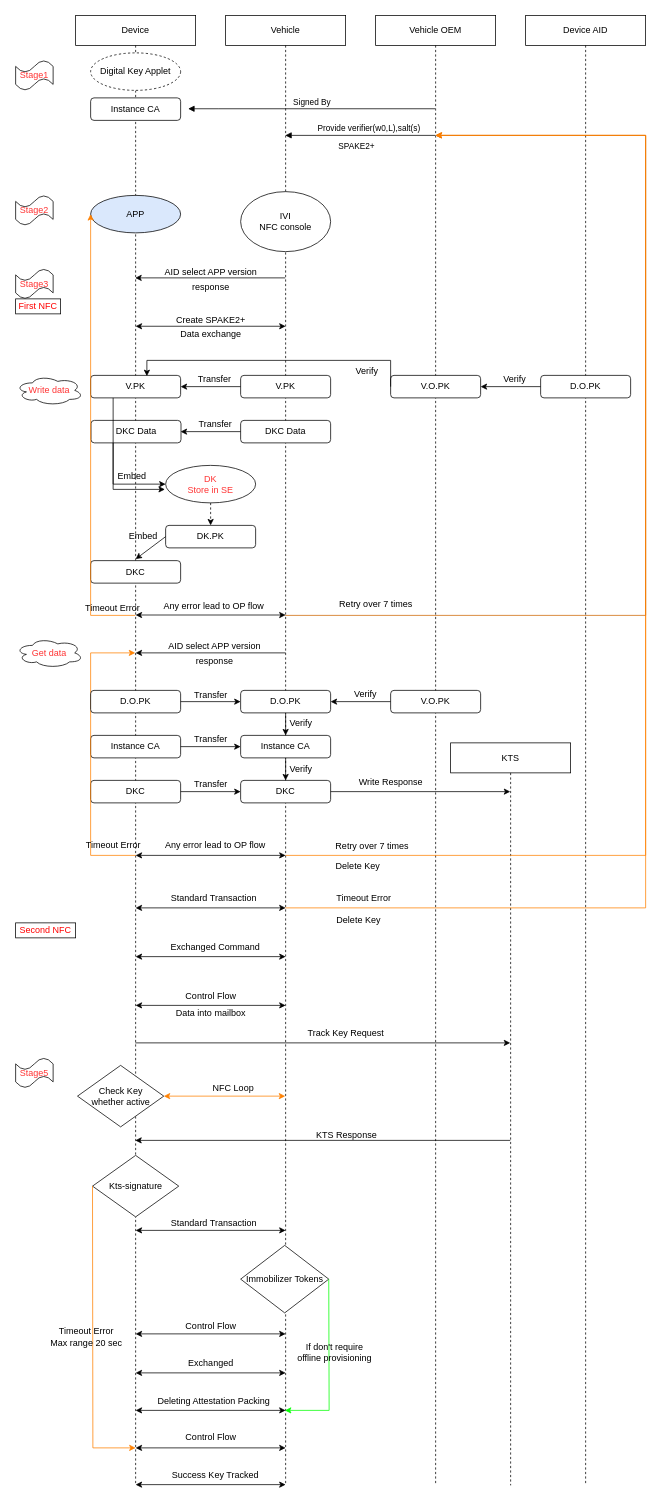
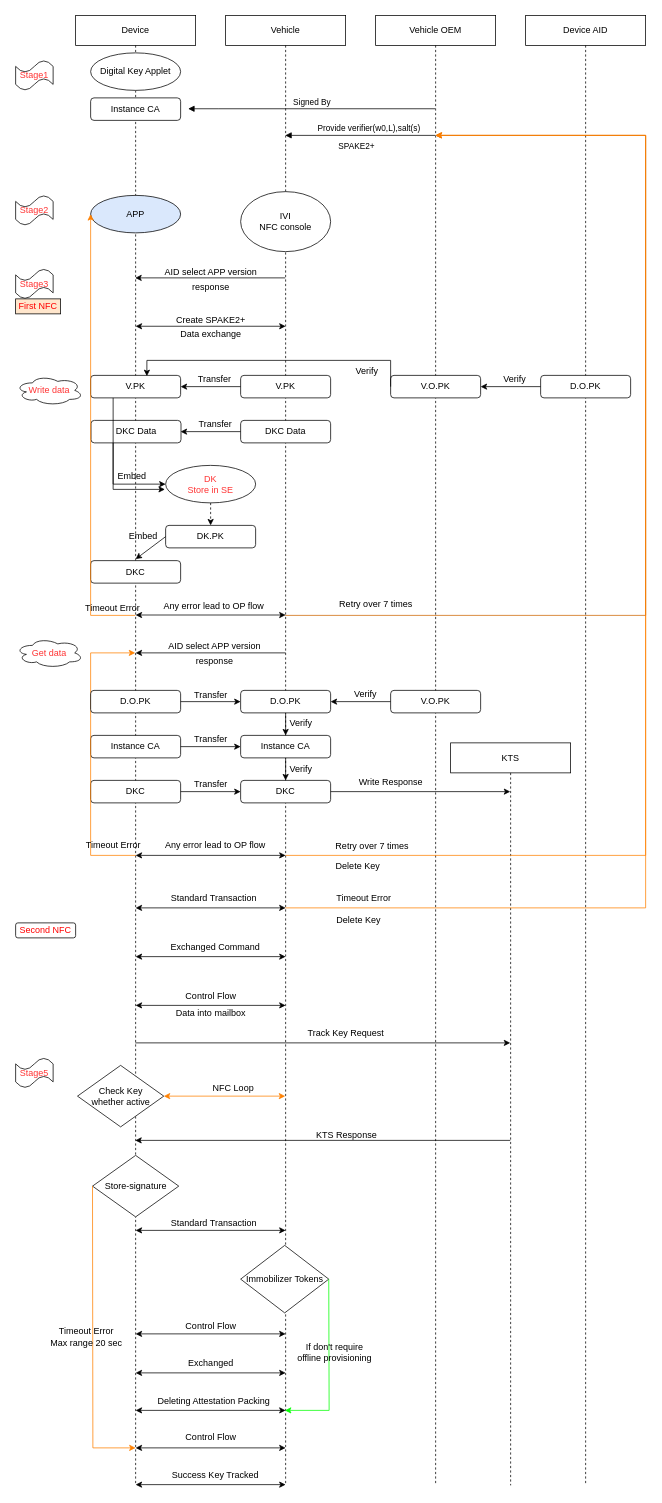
(135, 72) -> (135, 72)
(38, 306) -> (38, 306)
(45, 930) -> (45, 930)
(136, 1186) -> (136, 1186)
